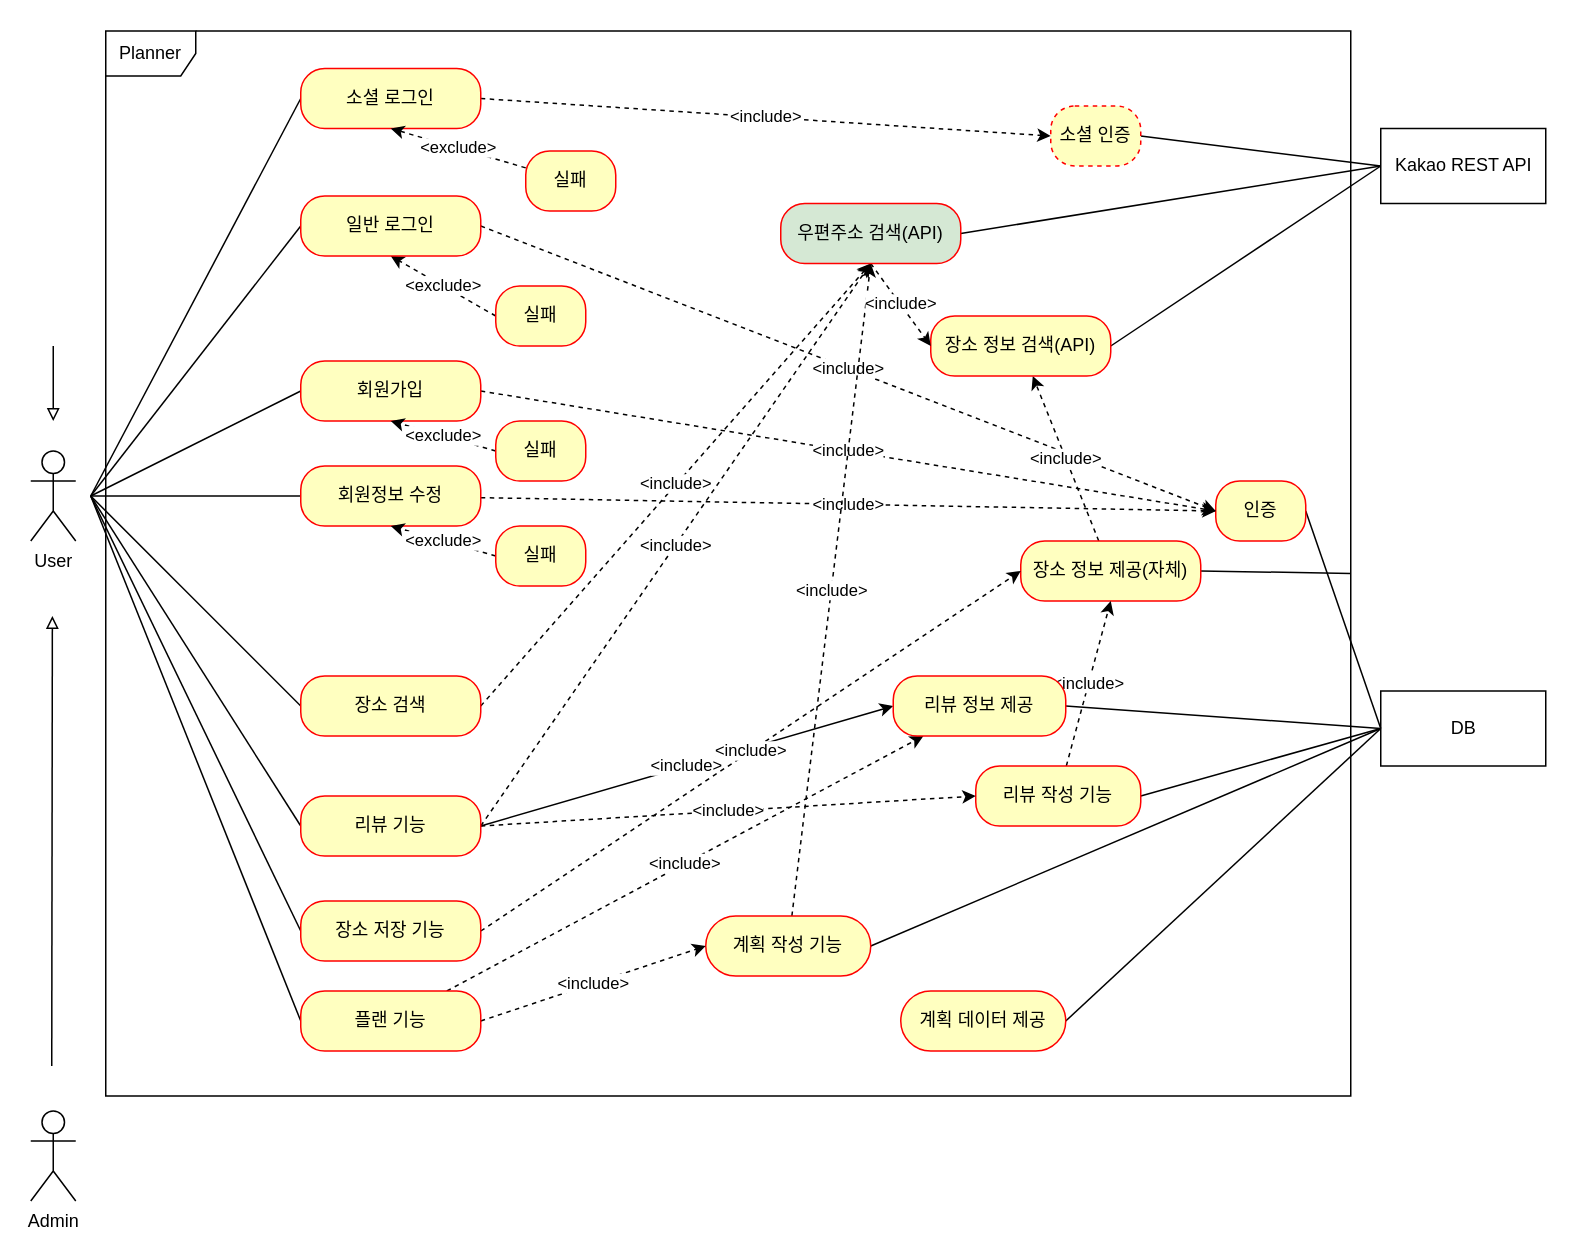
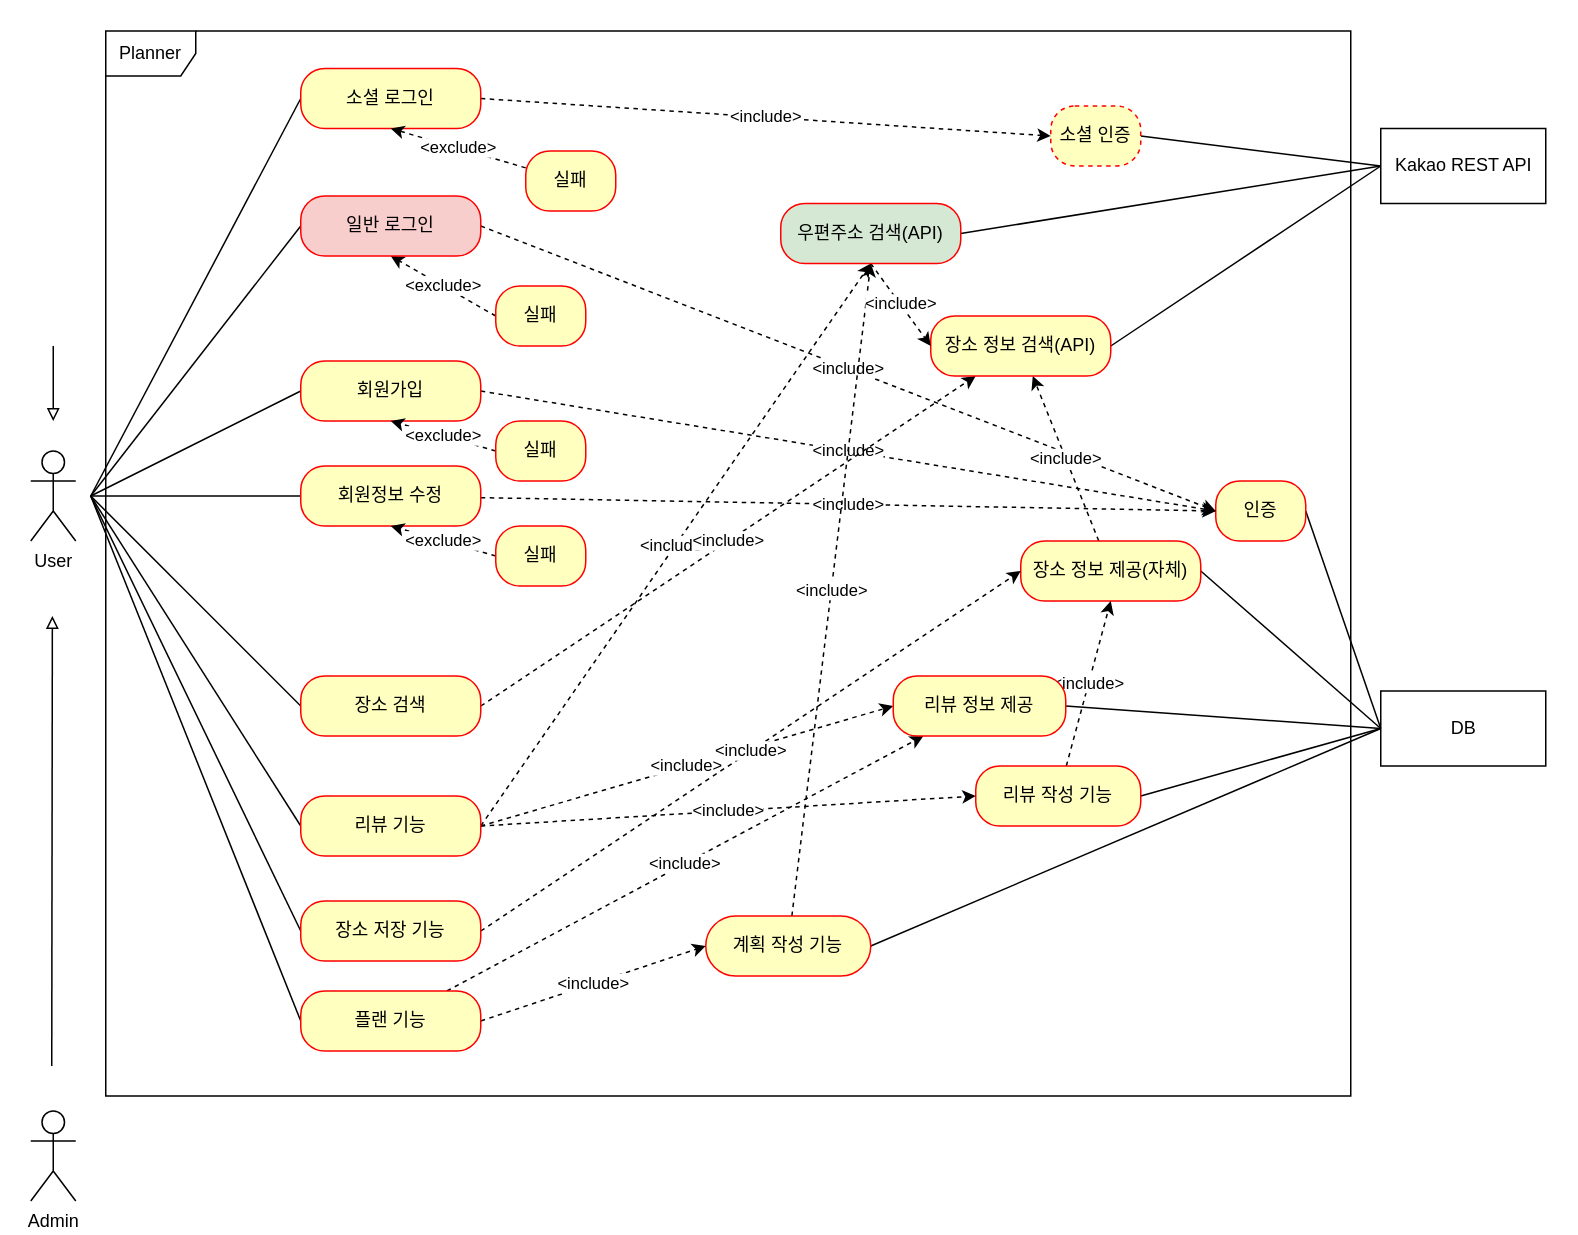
(391, 226) -> (391, 226)
(669, 493) -> (803, 491)
(1274, 572) -> (1289, 648)
(571, 799) -> (571, 799)
(1221, 876) -> none
(983, 1021) -> none
